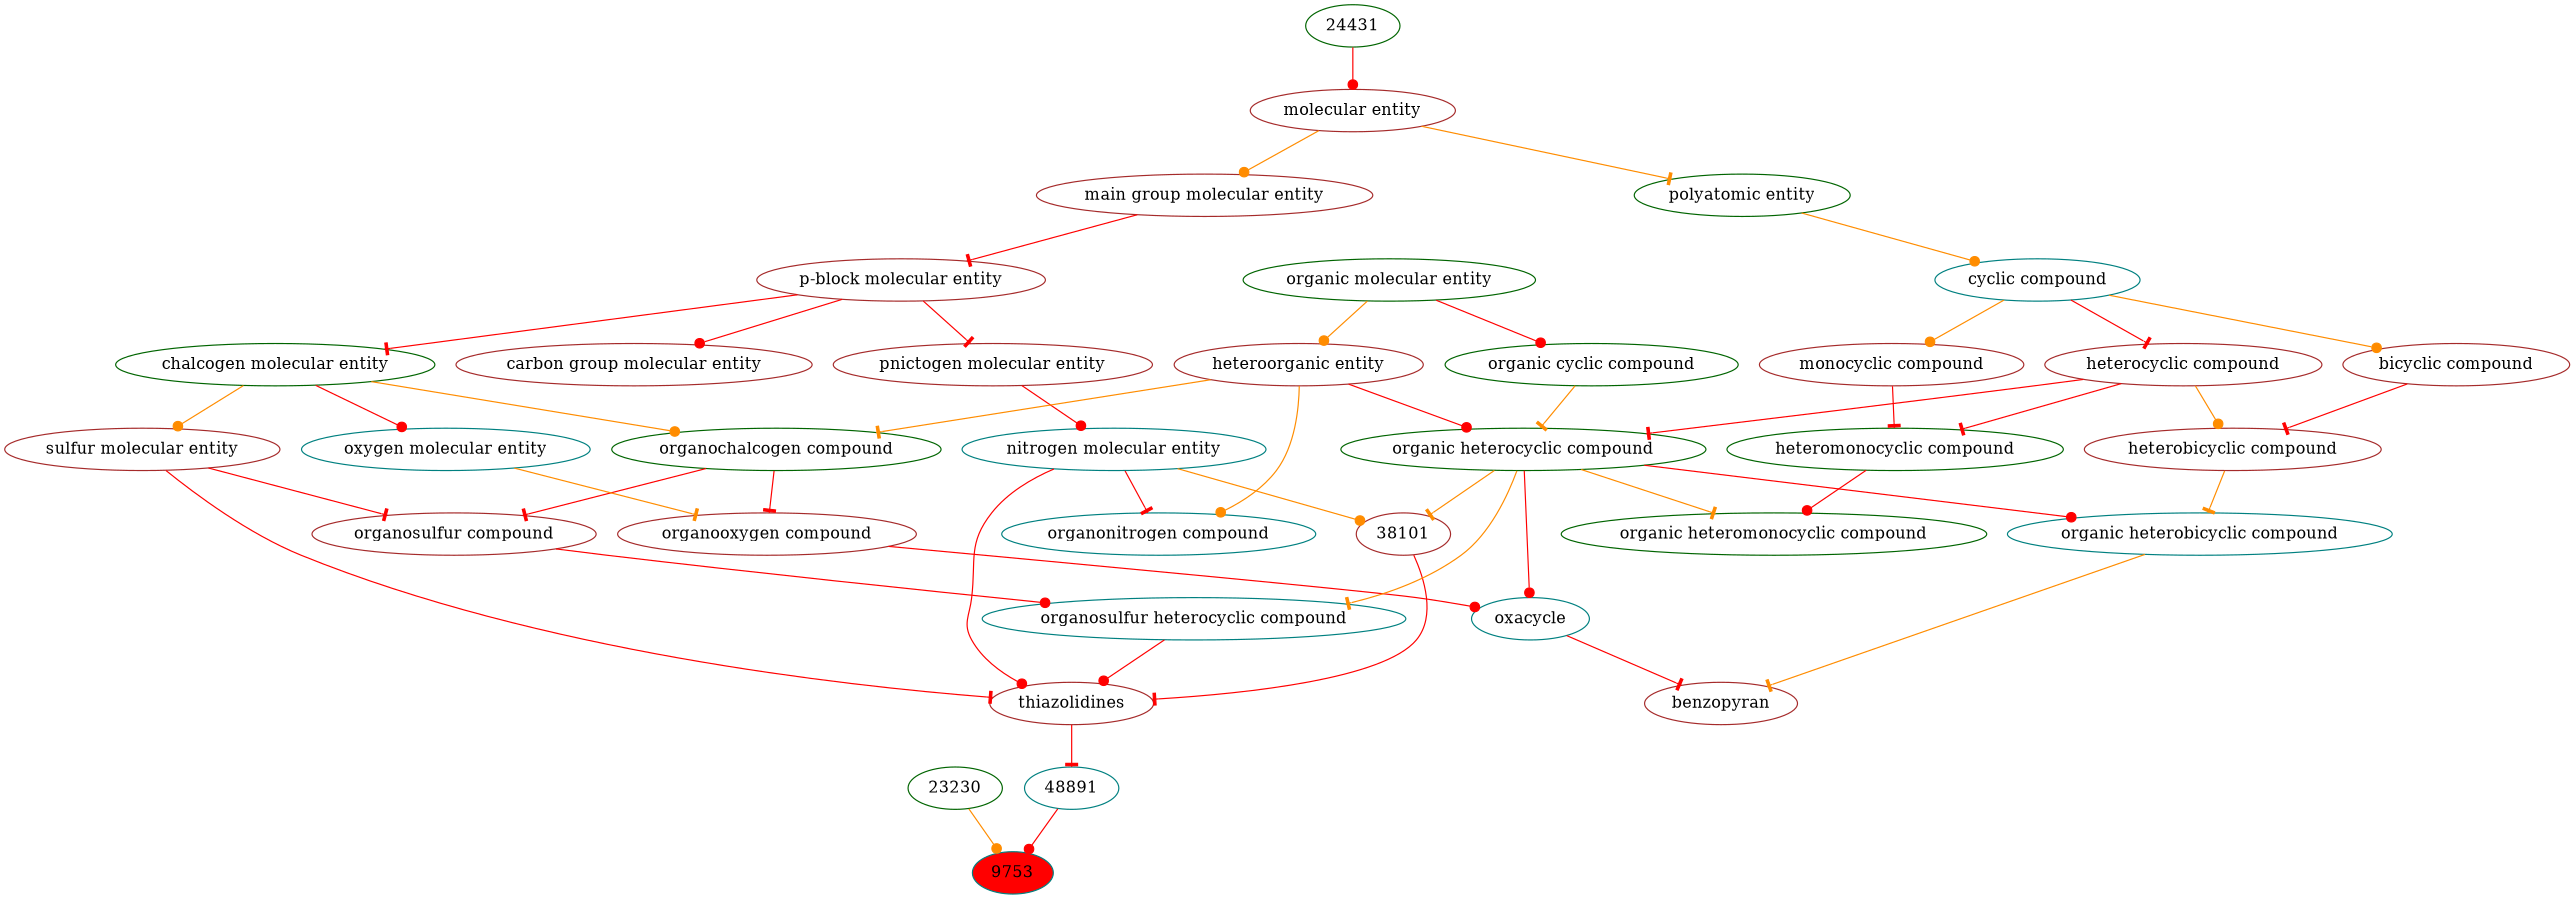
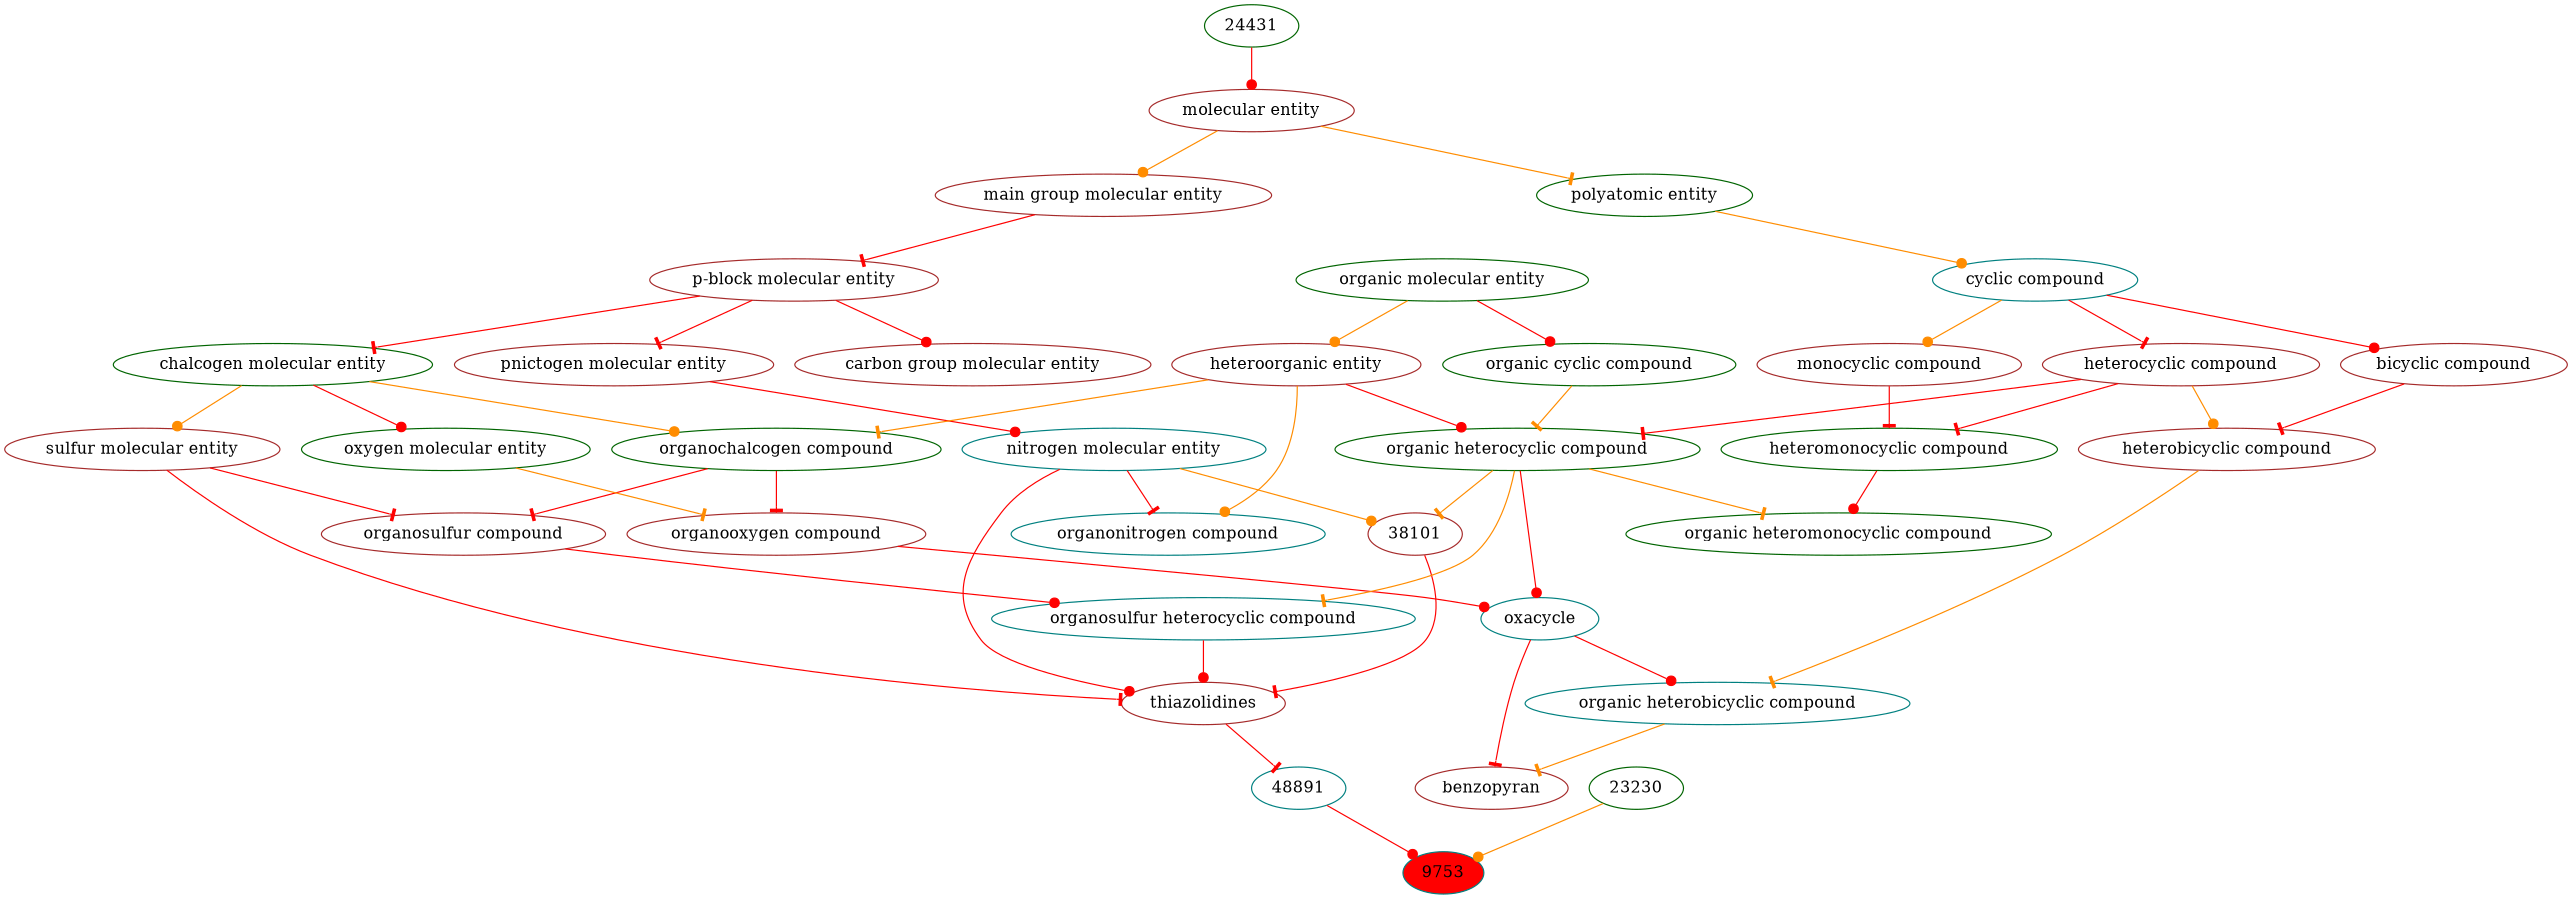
(2240, 321) -> (2238, 321)
(446, 449) -> (446, 449)
(1855, 491) -> (1621, 657)
